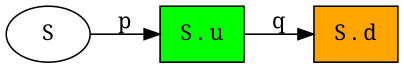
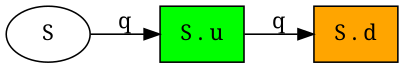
(125, 23) -> (125, 23)
